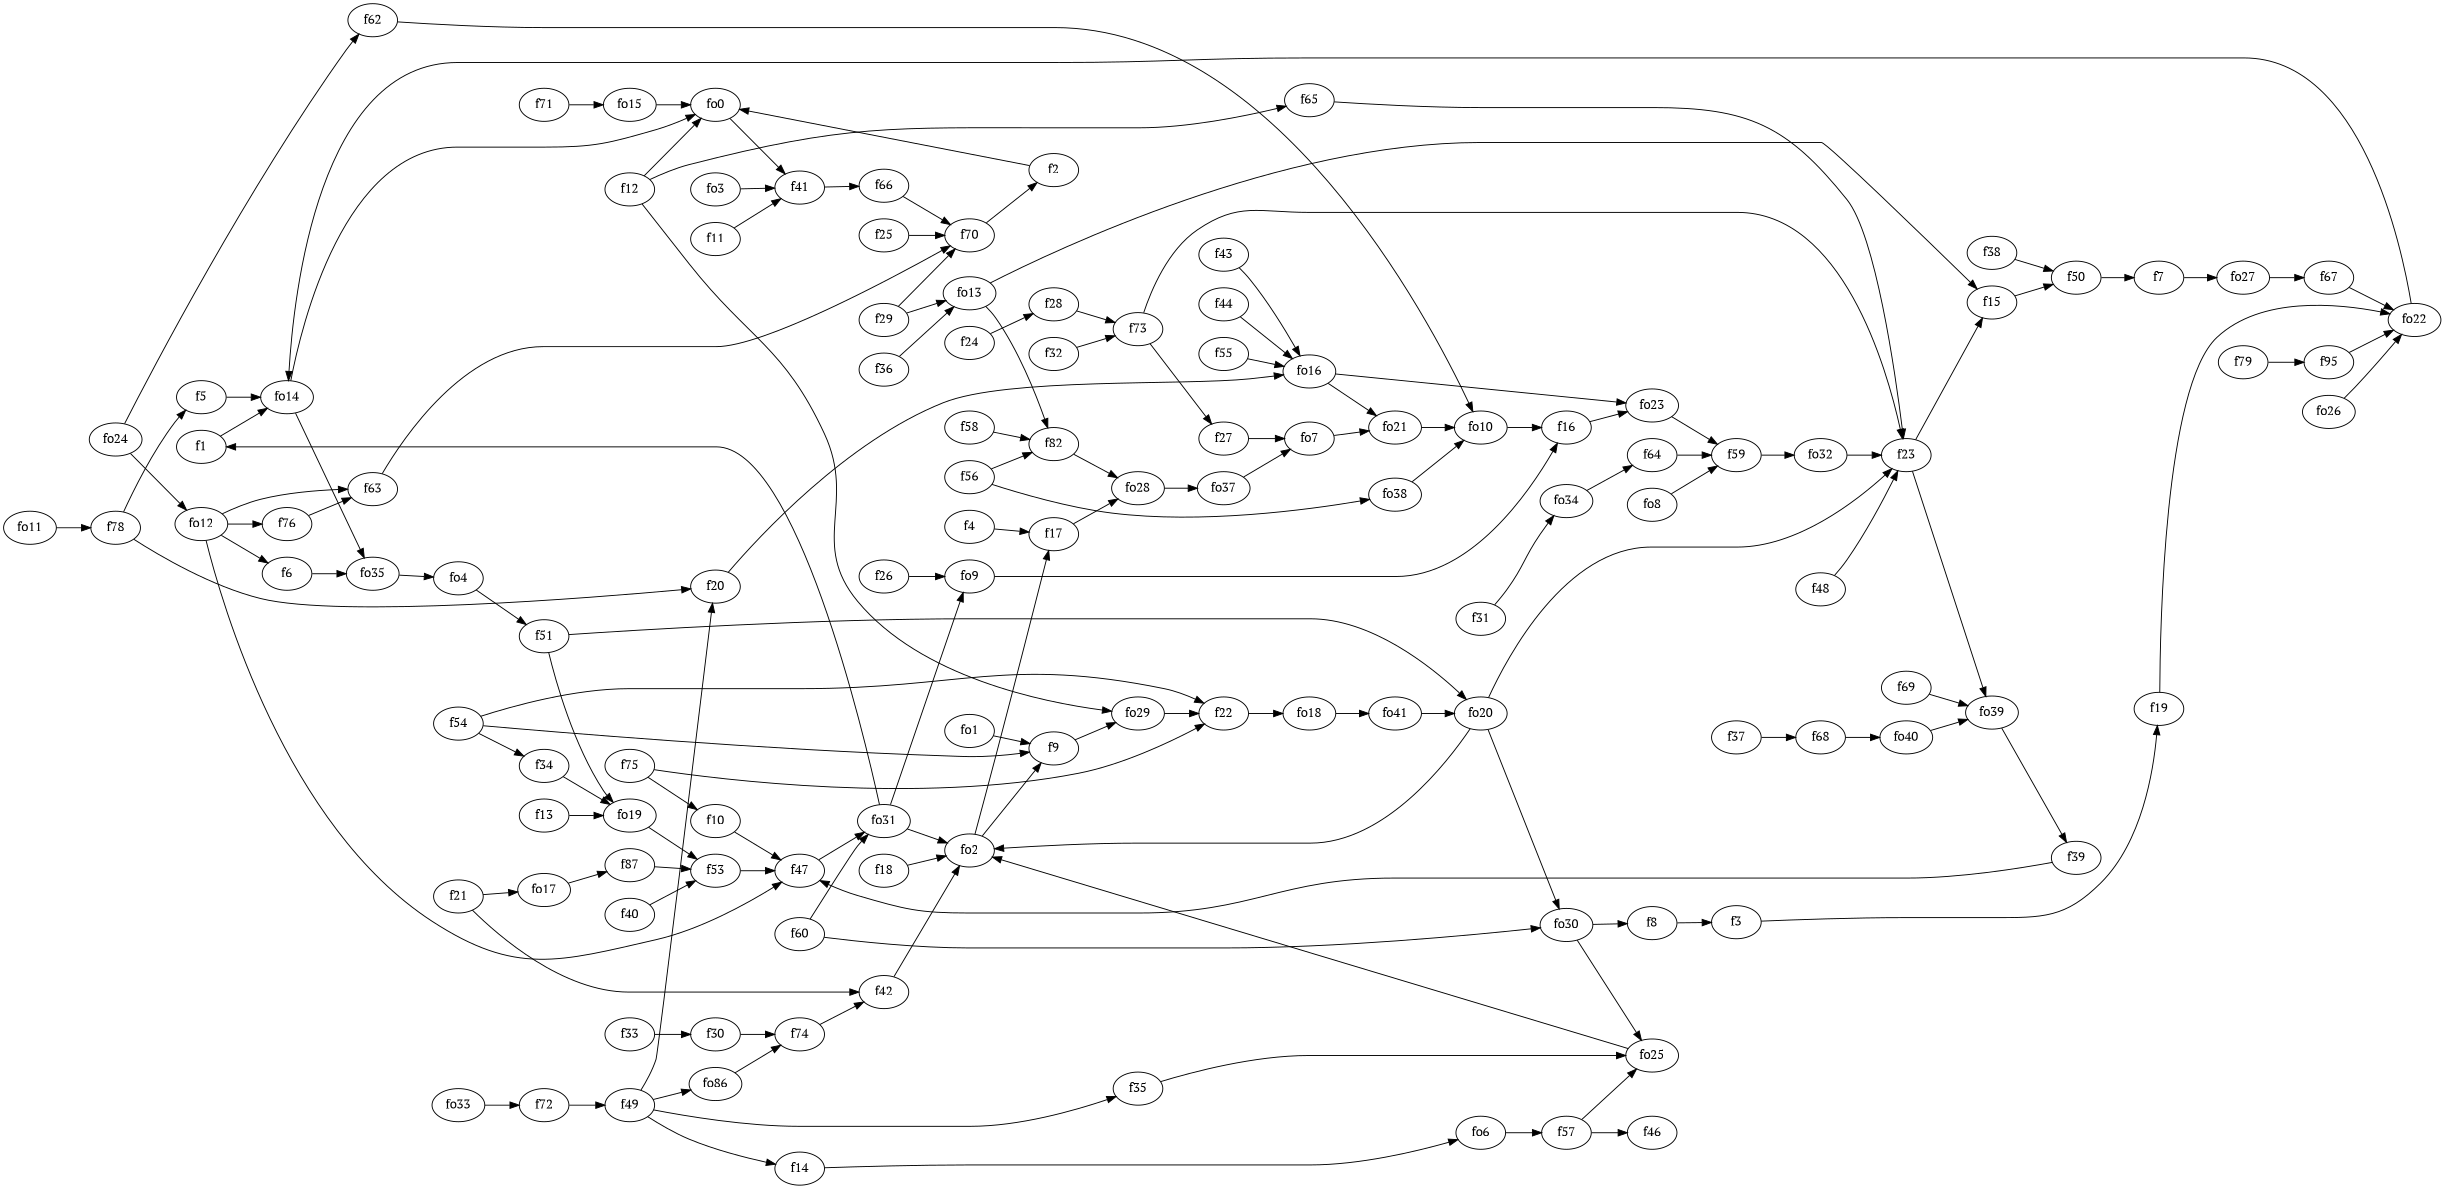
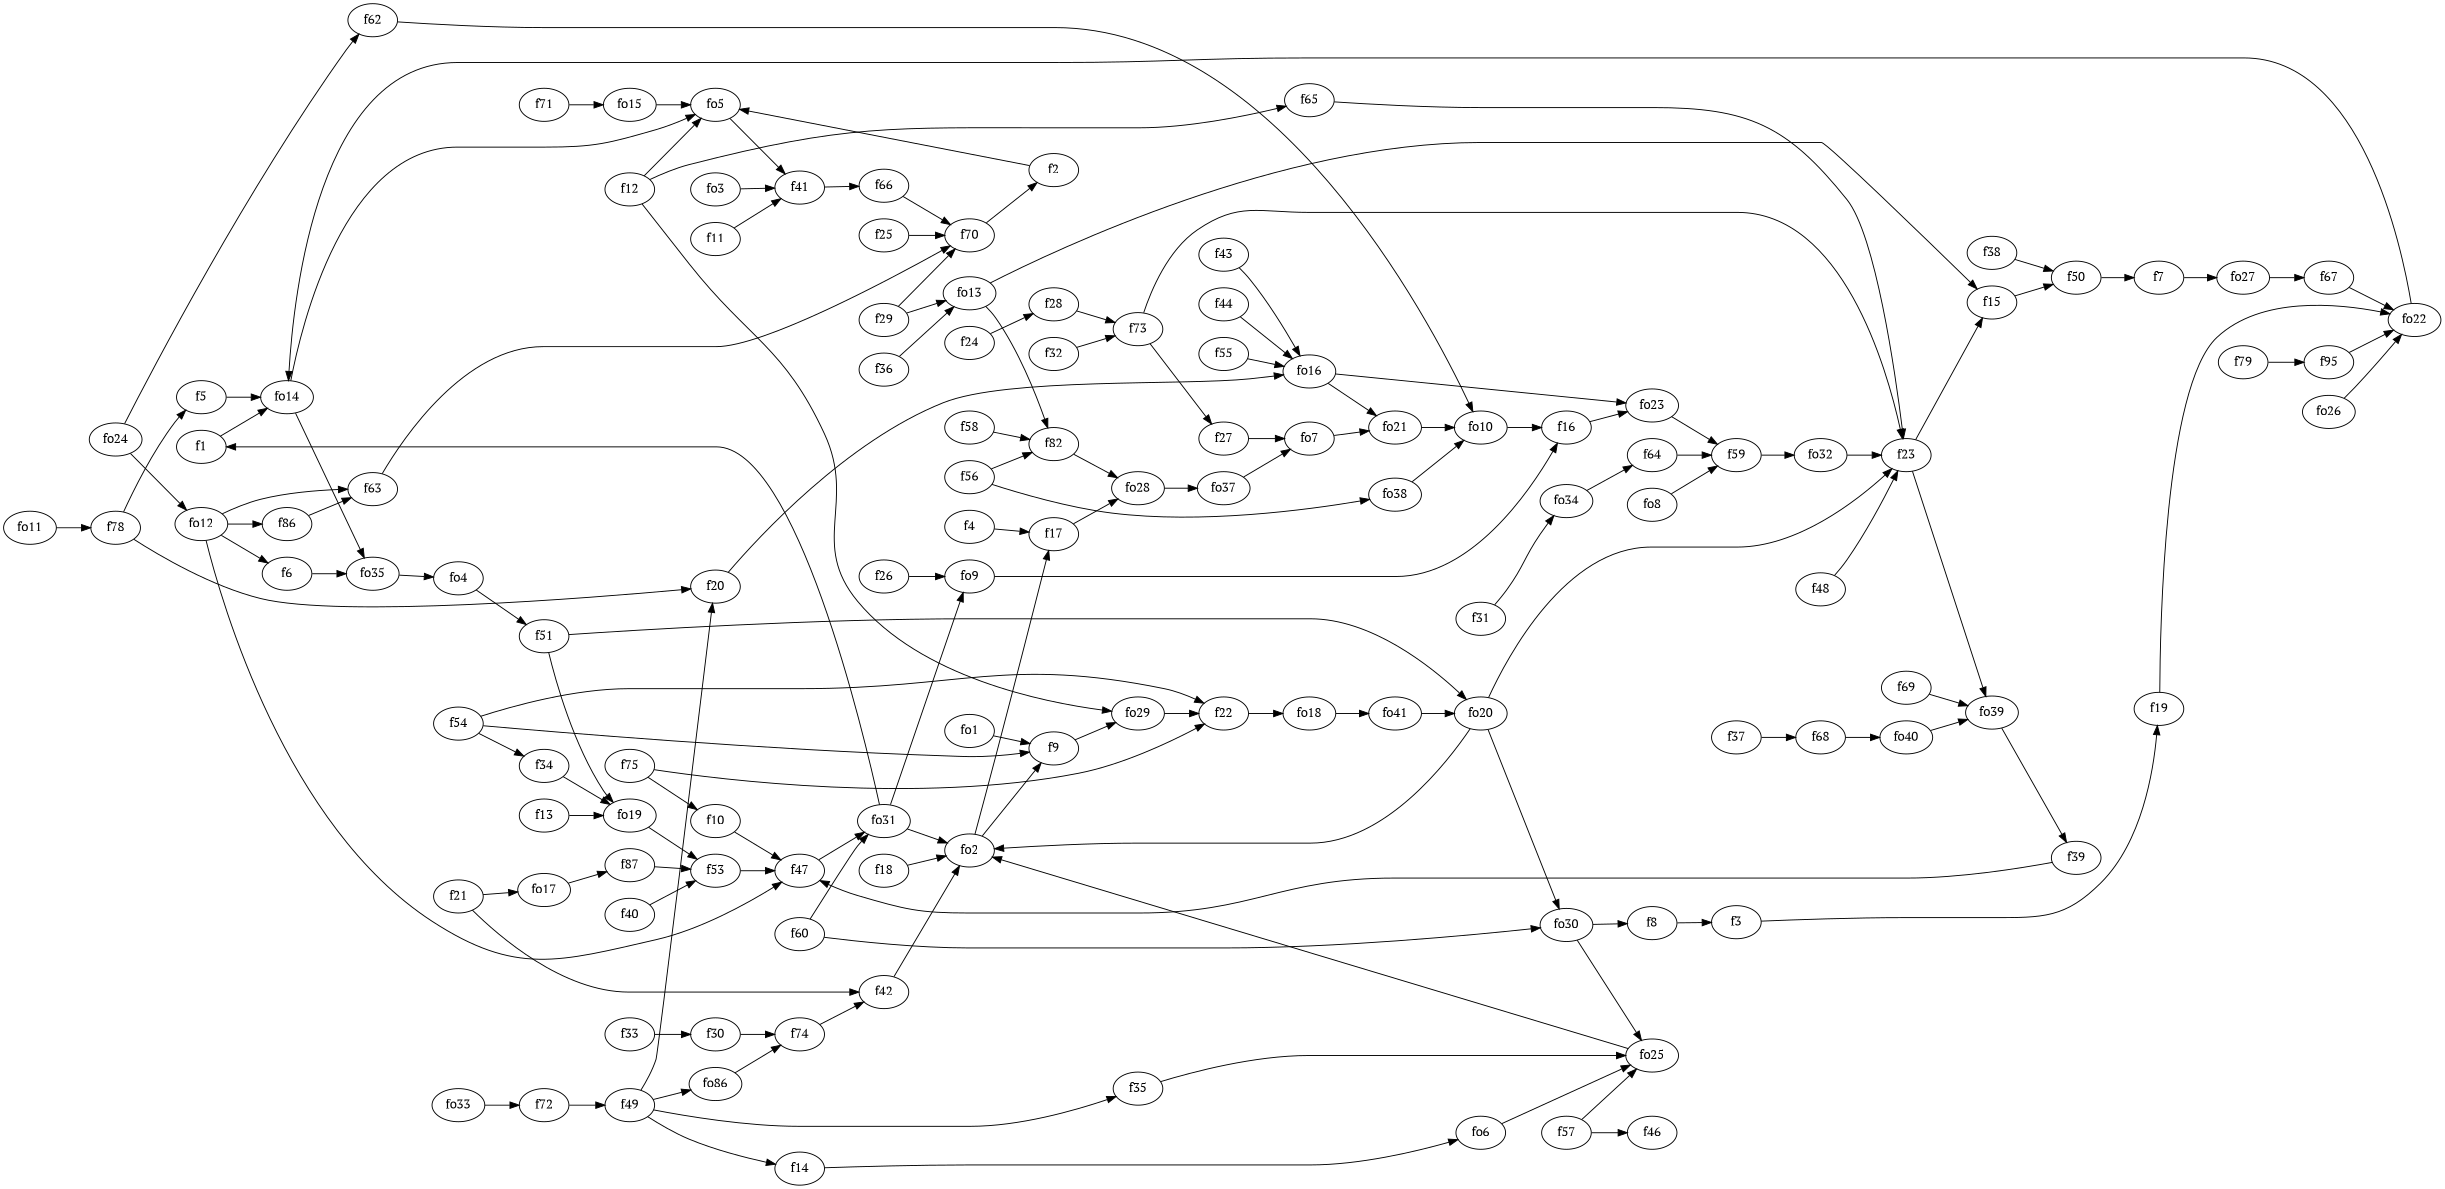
(715, 105) -> (715, 105)
(287, 524) -> (287, 524)
(1519, 1133) -> (1562, 1096)
